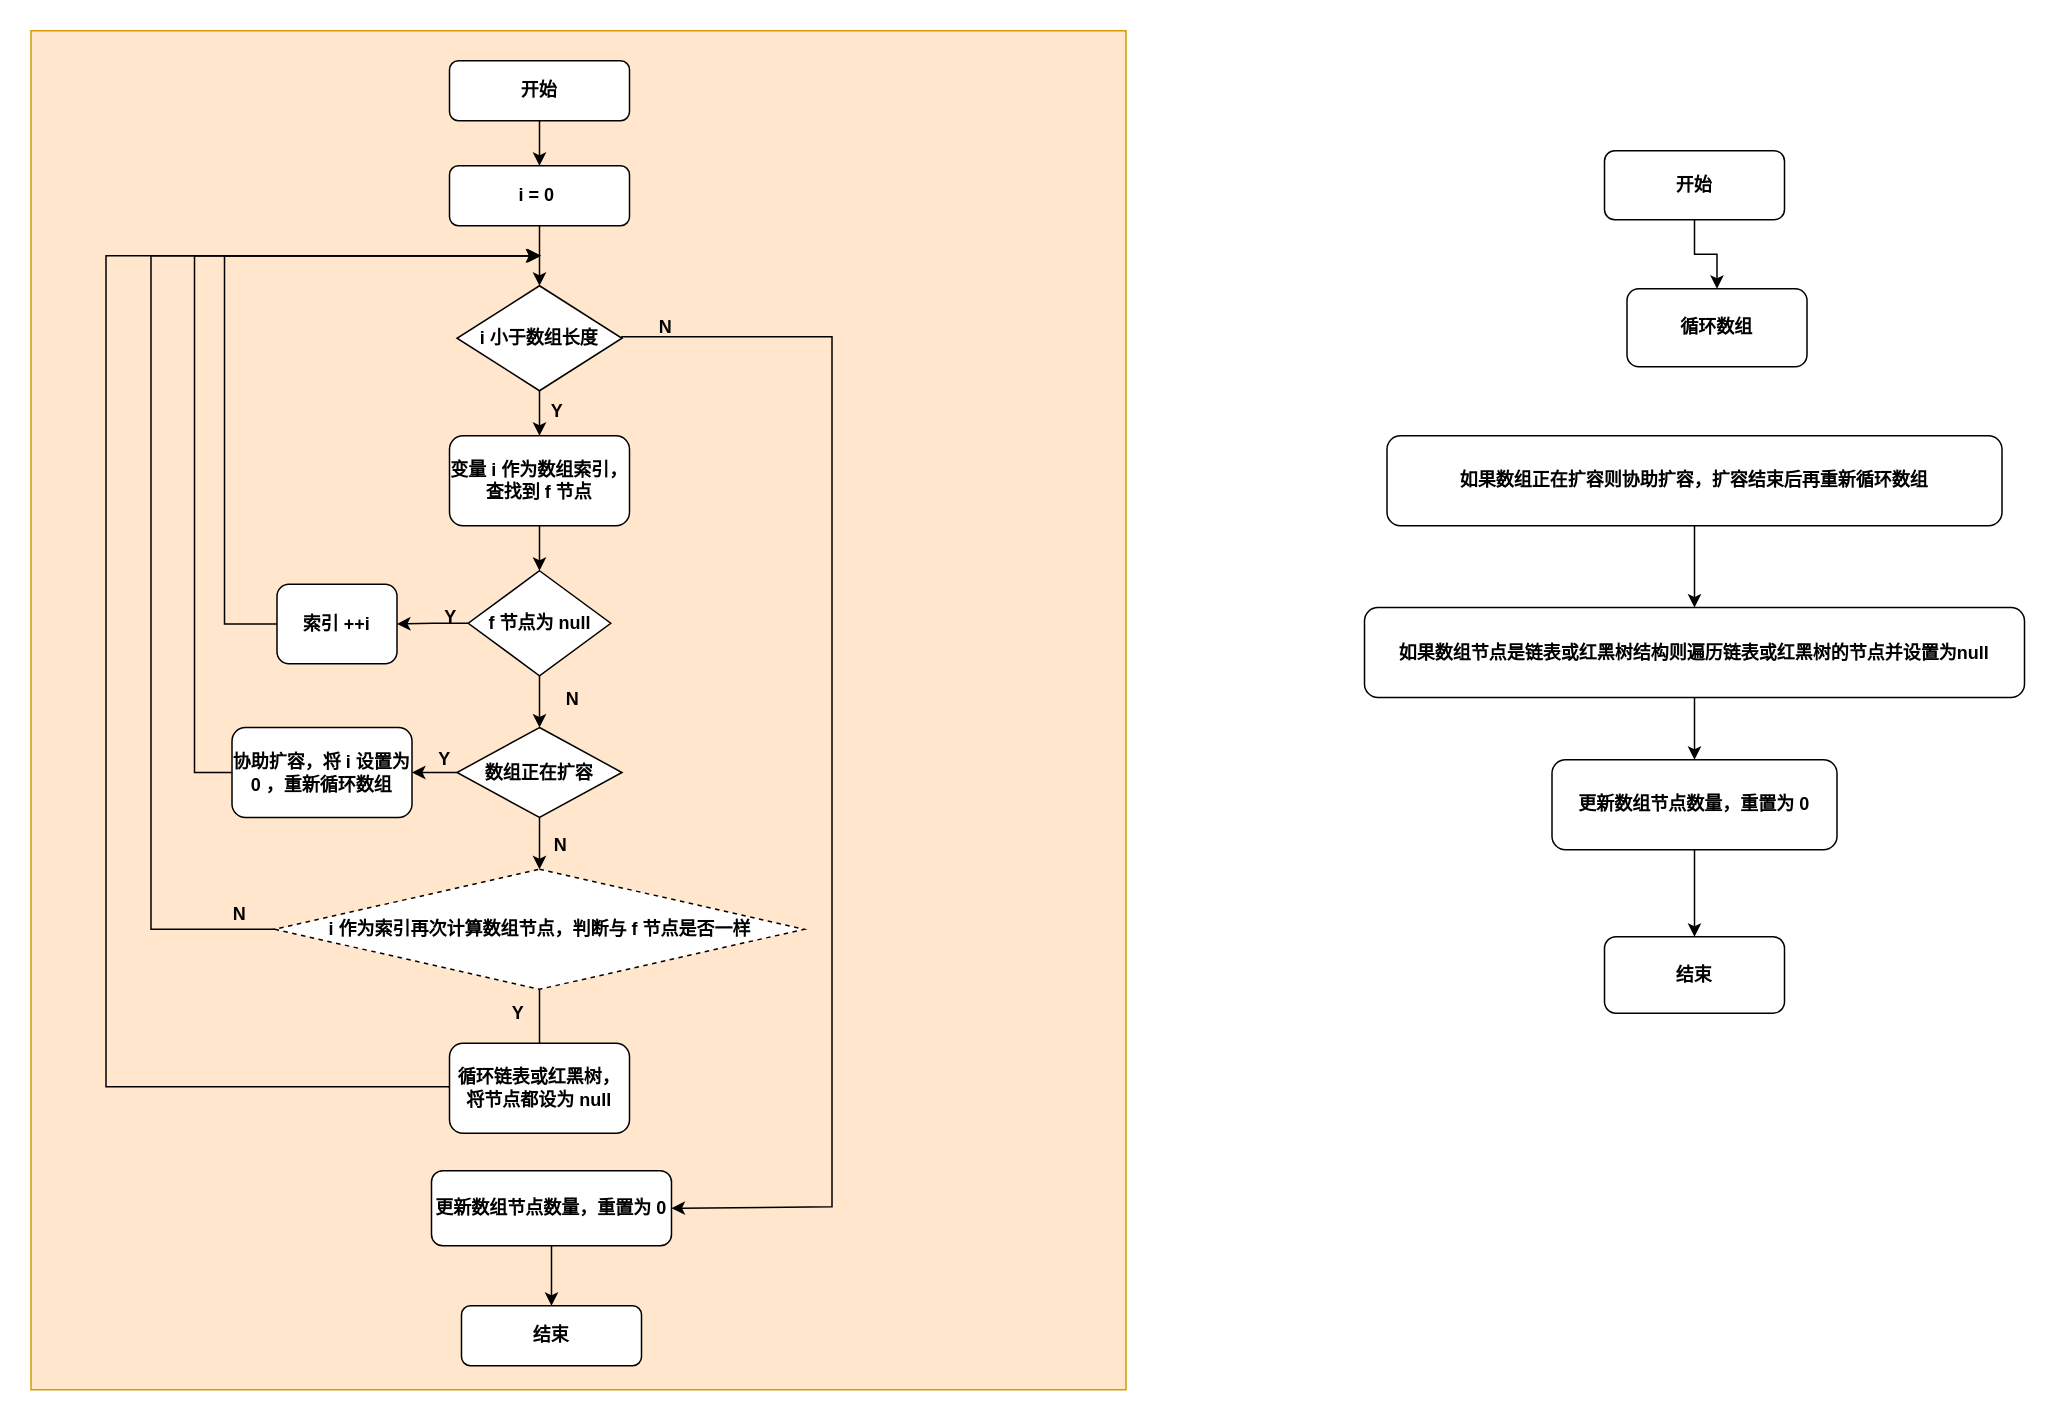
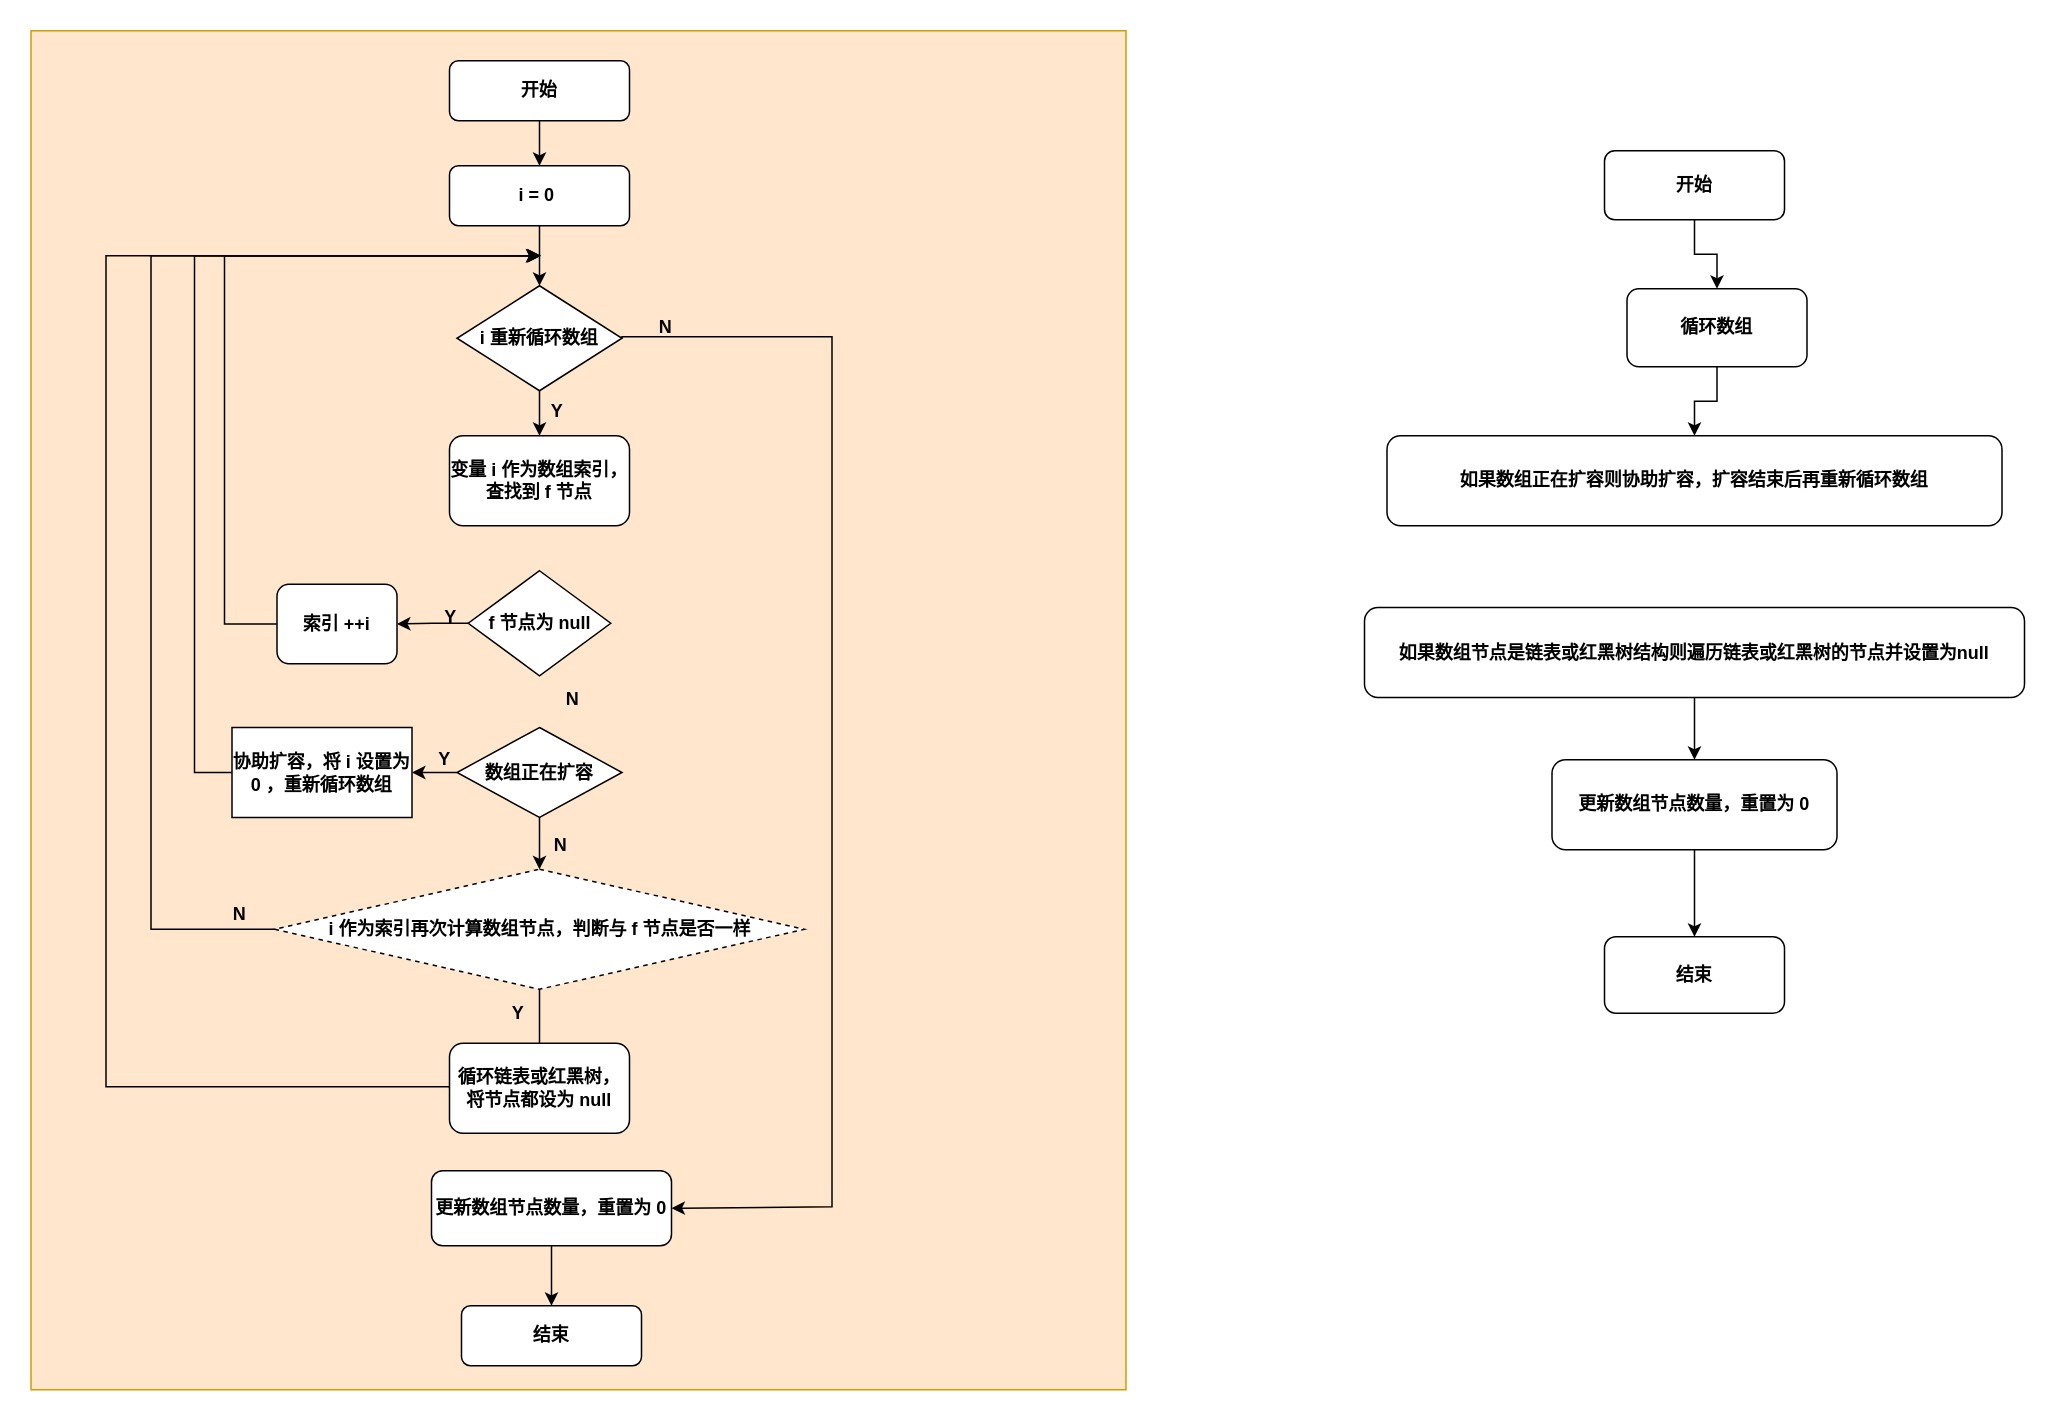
(539, 338) -> (539, 338)
none -> (1711, 401)
(539, 554) -> none
(1694, 562) -> none
(539, 705) -> none
(322, 773) -> (322, 773)
